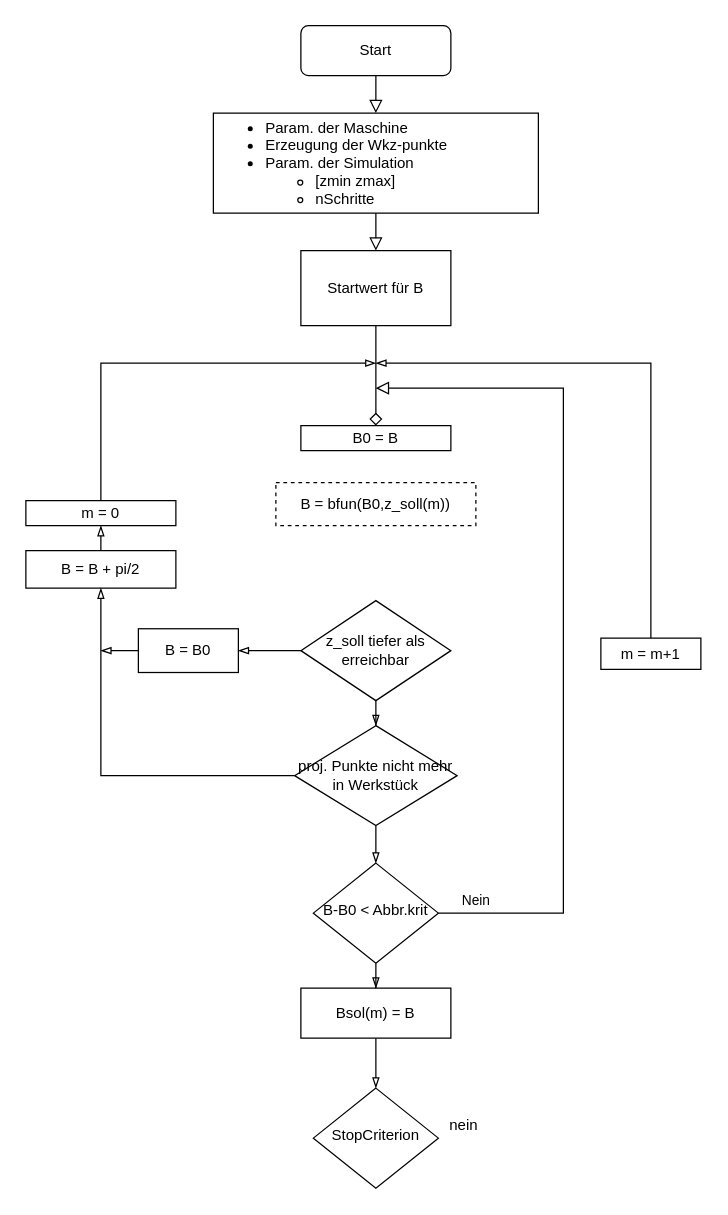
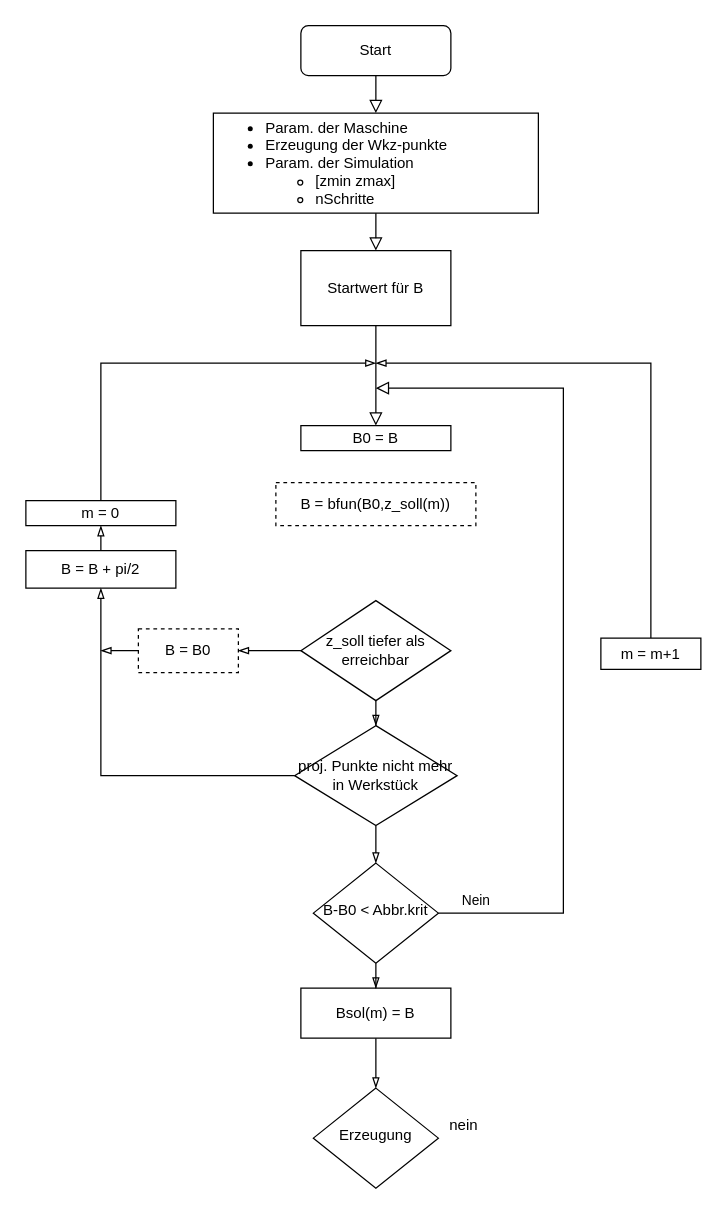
(376, 411) -> (376, 411)
(188, 651) -> (188, 651)
(376, 1136) -> (376, 1136)
